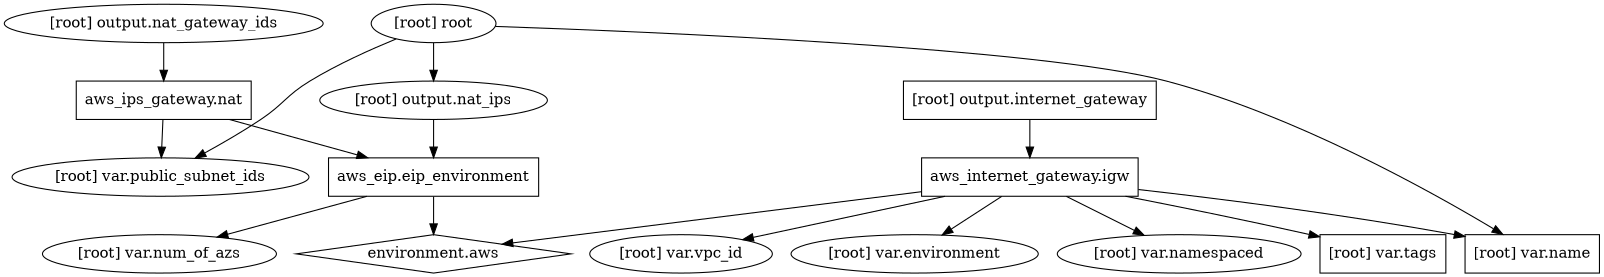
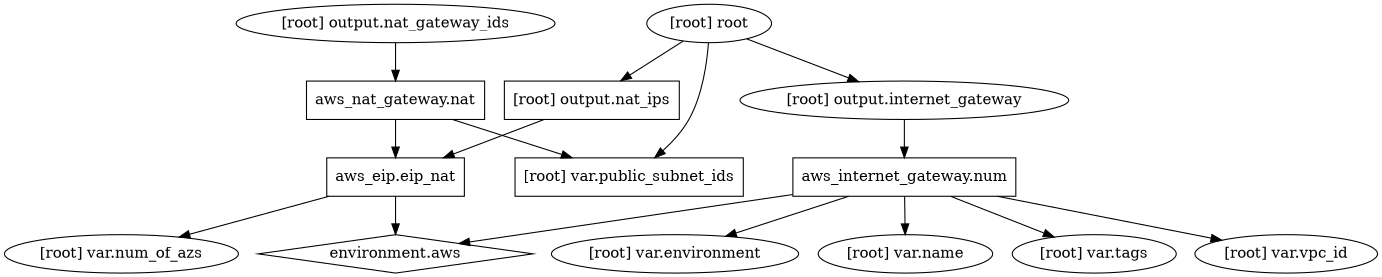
(1011, 57) -> (798, 58)
(164, 100) -> (396, 100)
(434, 100) -> (592, 100)
(1030, 100) -> (904, 100)
(161, 177) -> (629, 177)
(434, 177) -> (396, 177)
(1030, 177) -> (904, 177)
(1179, 254) -> none
(1383, 254) -> (1094, 254)
(1532, 254) -> (905, 254)
